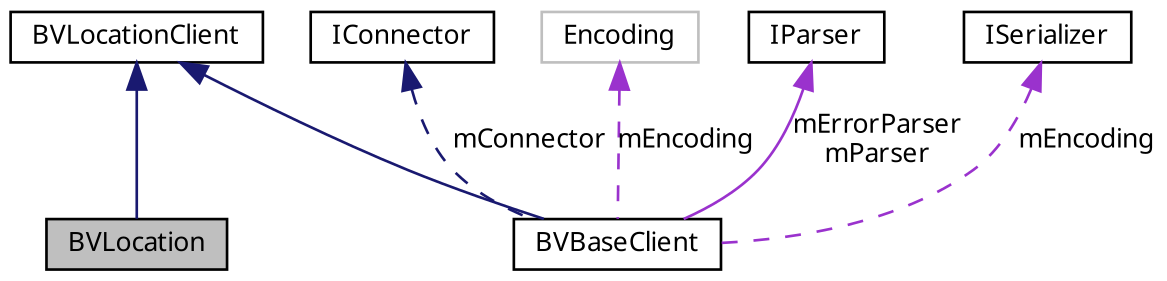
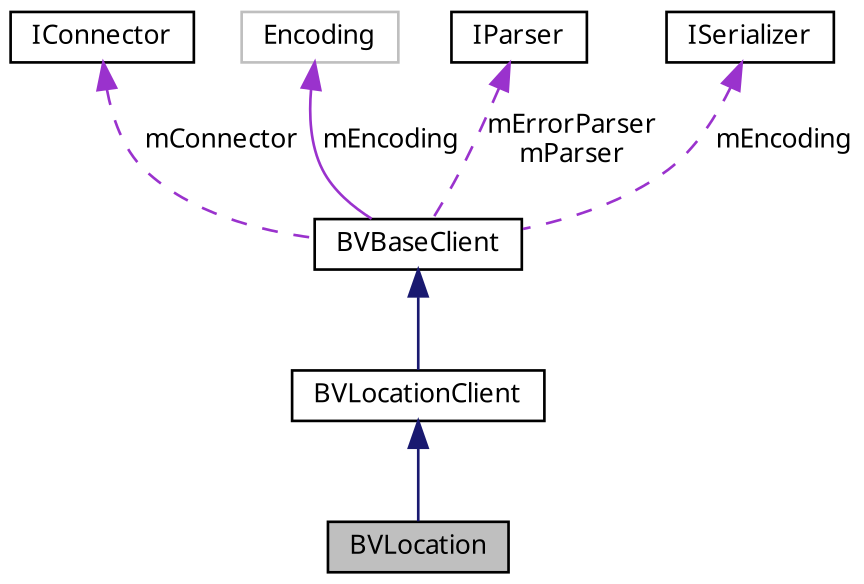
(371, 154) -> (418, 333)
(619, 154) -> (320, 164)
(759, 168) -> (469, 154)
(454, 171) -> (183, 198)
